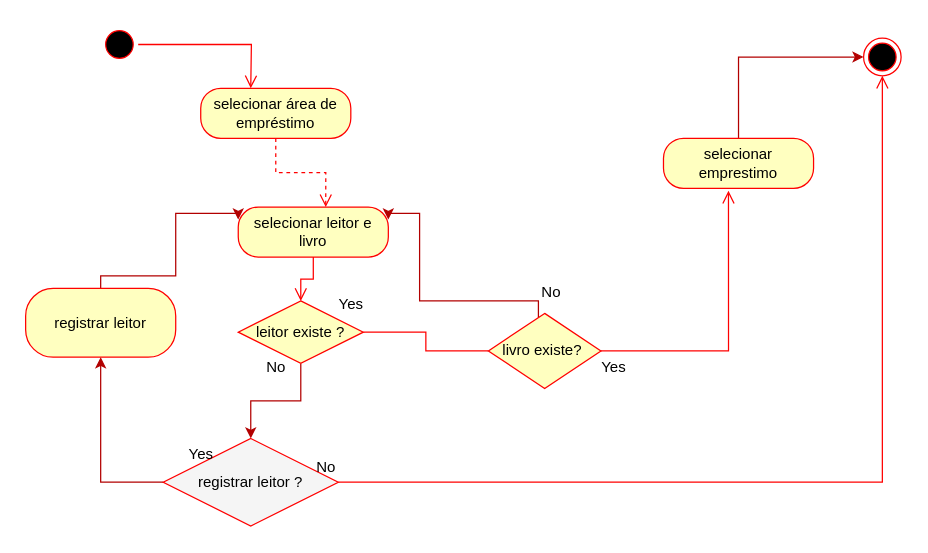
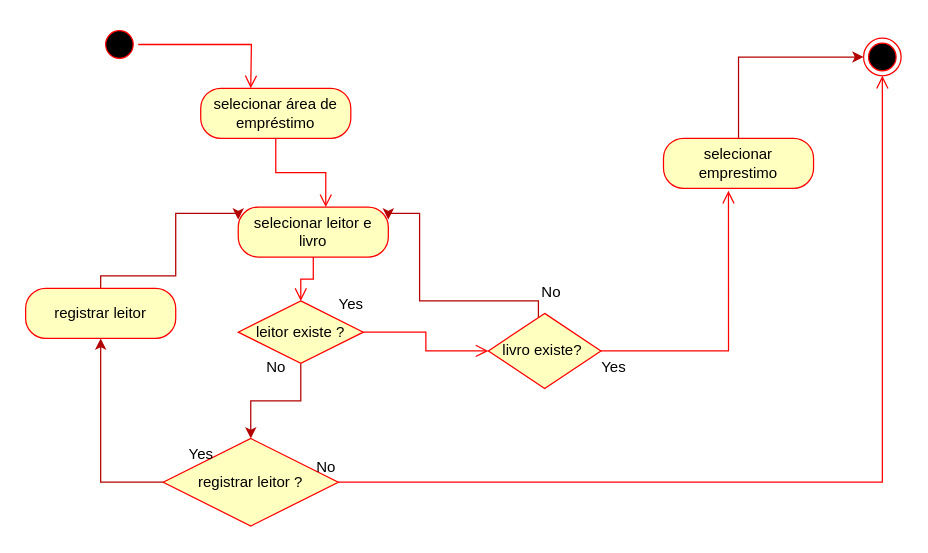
(299, 173) -> (299, 173)
(101, 323) -> (101, 313)
(482, 351) -> (481, 351)
(251, 482) -> (251, 482)
